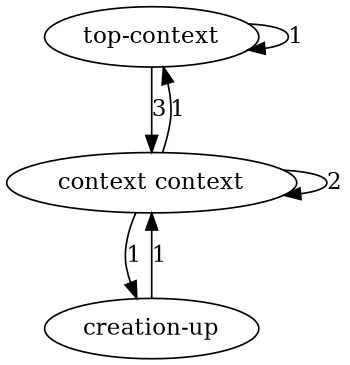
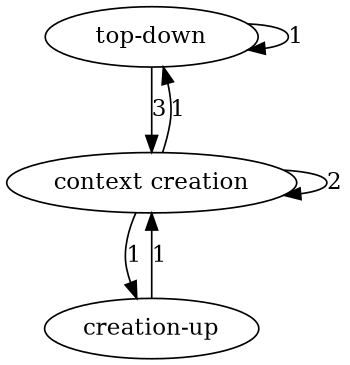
(152, 37) -> (152, 37)
(152, 183) -> (152, 183)
